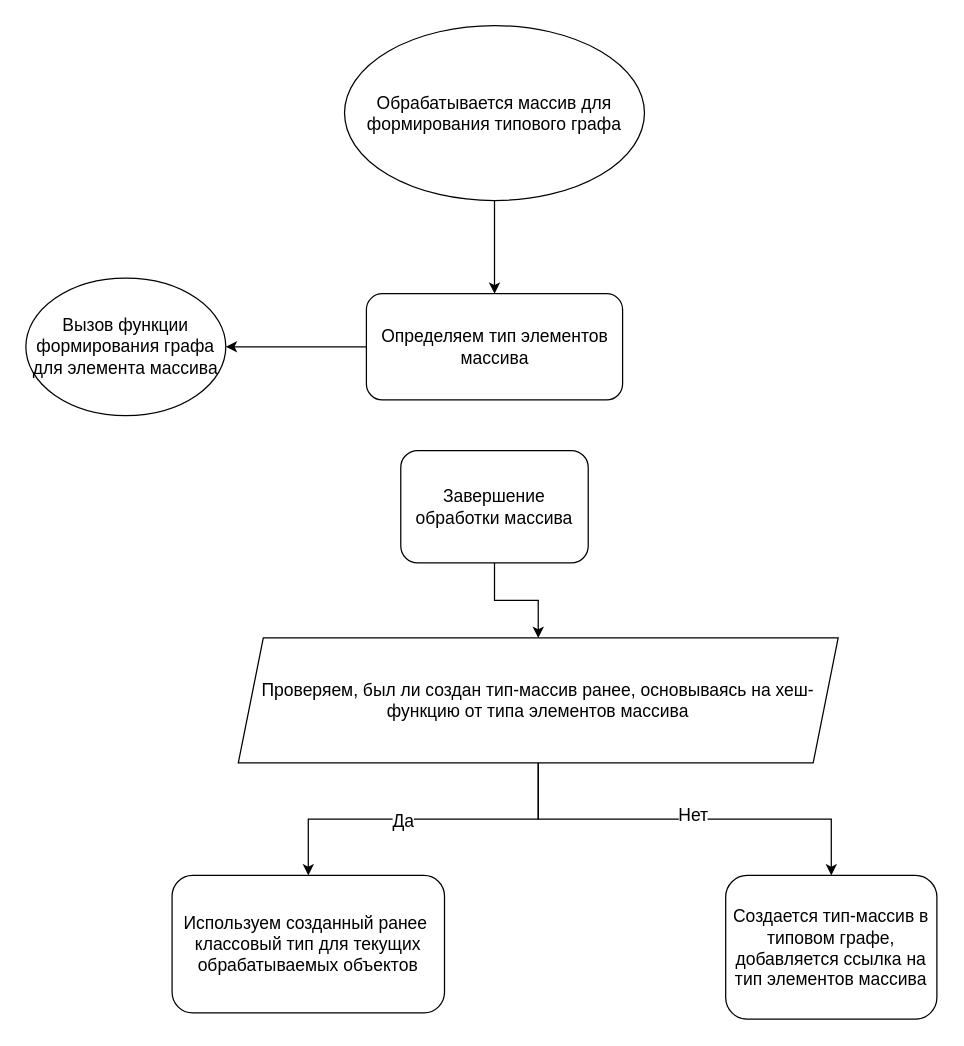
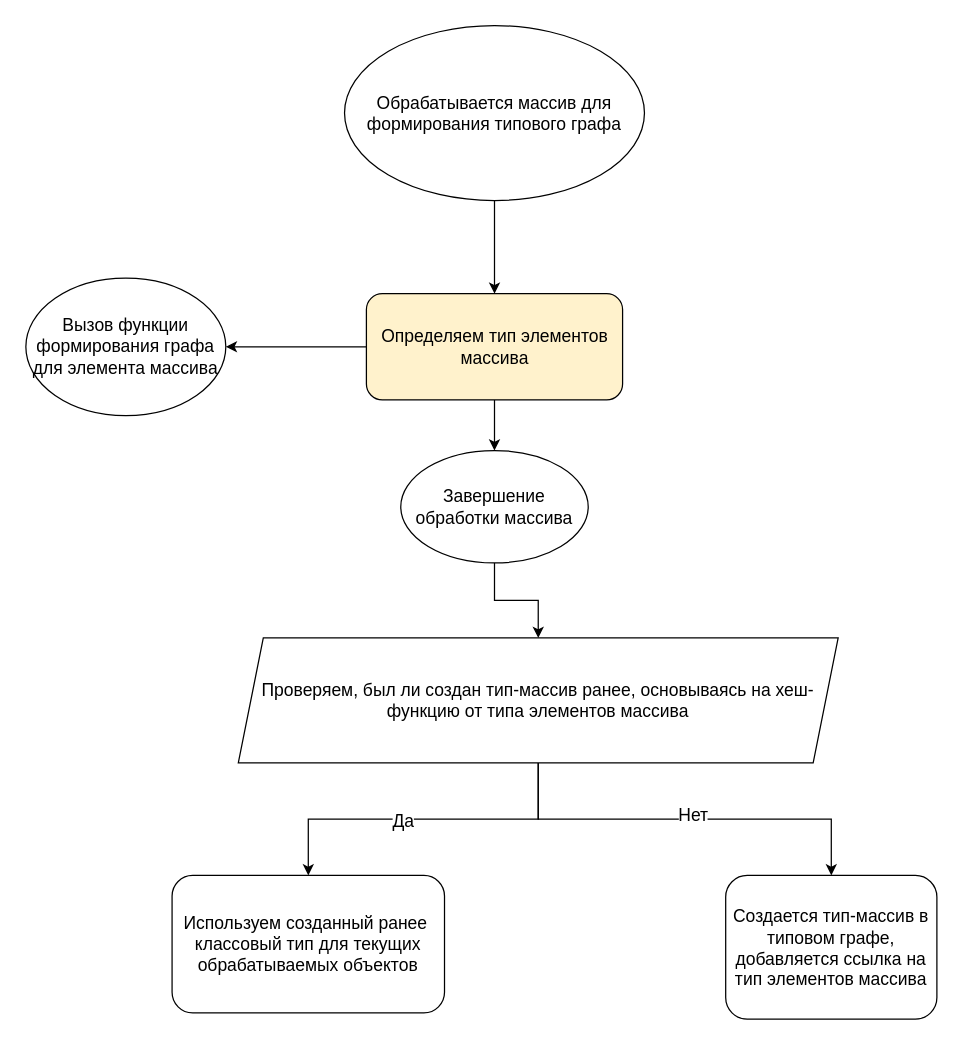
(494, 347) -> (494, 347)
none -> (494, 421)
(494, 507) -> (494, 507)
